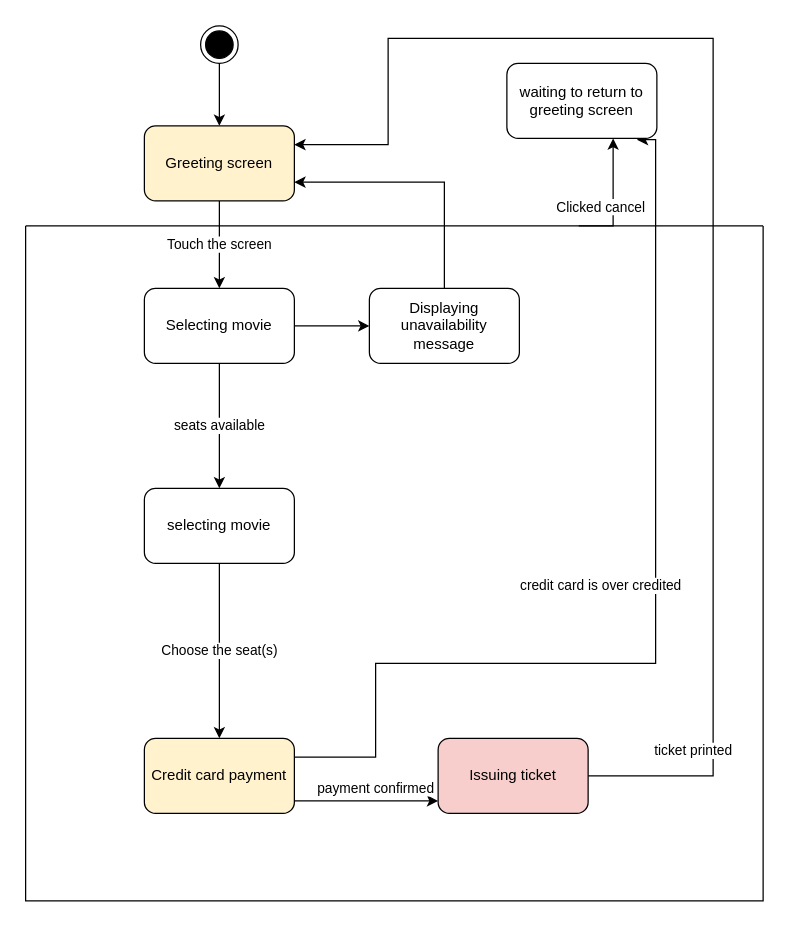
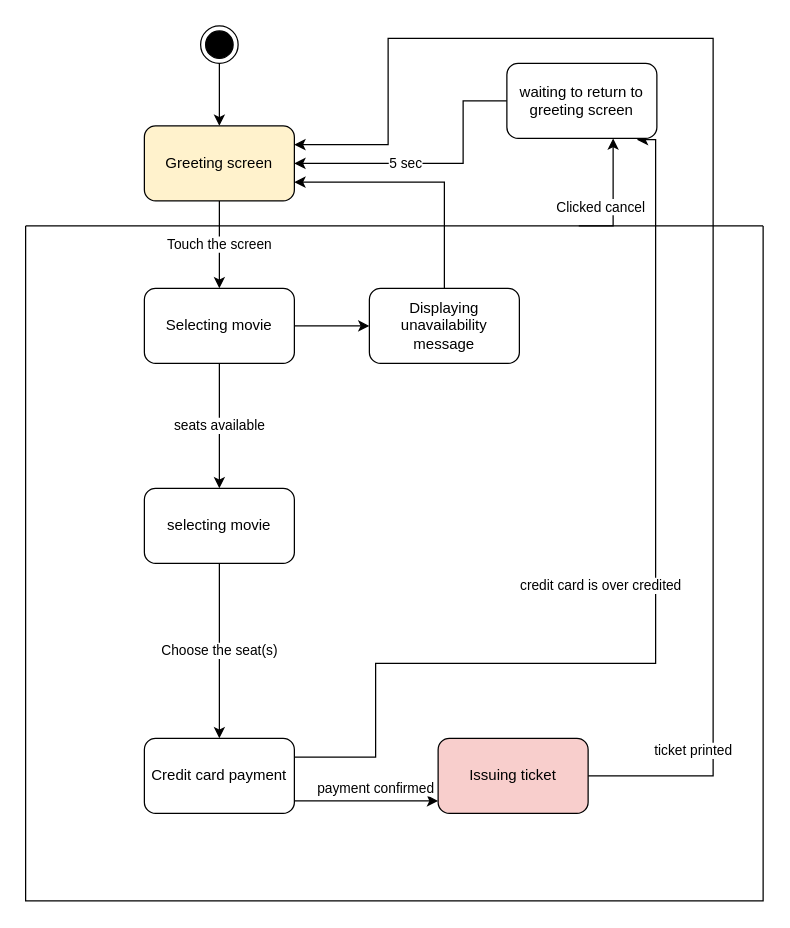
none -> (436, 163)
(219, 776) -> (219, 776)
